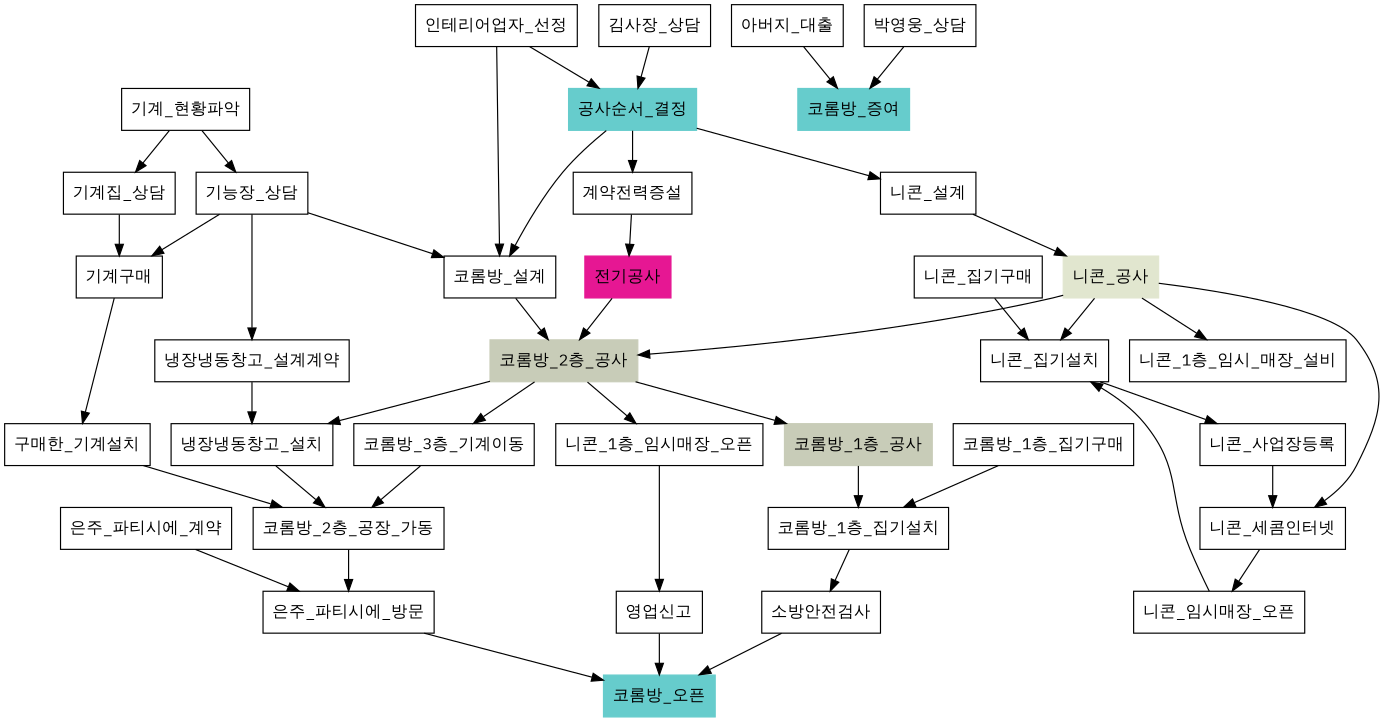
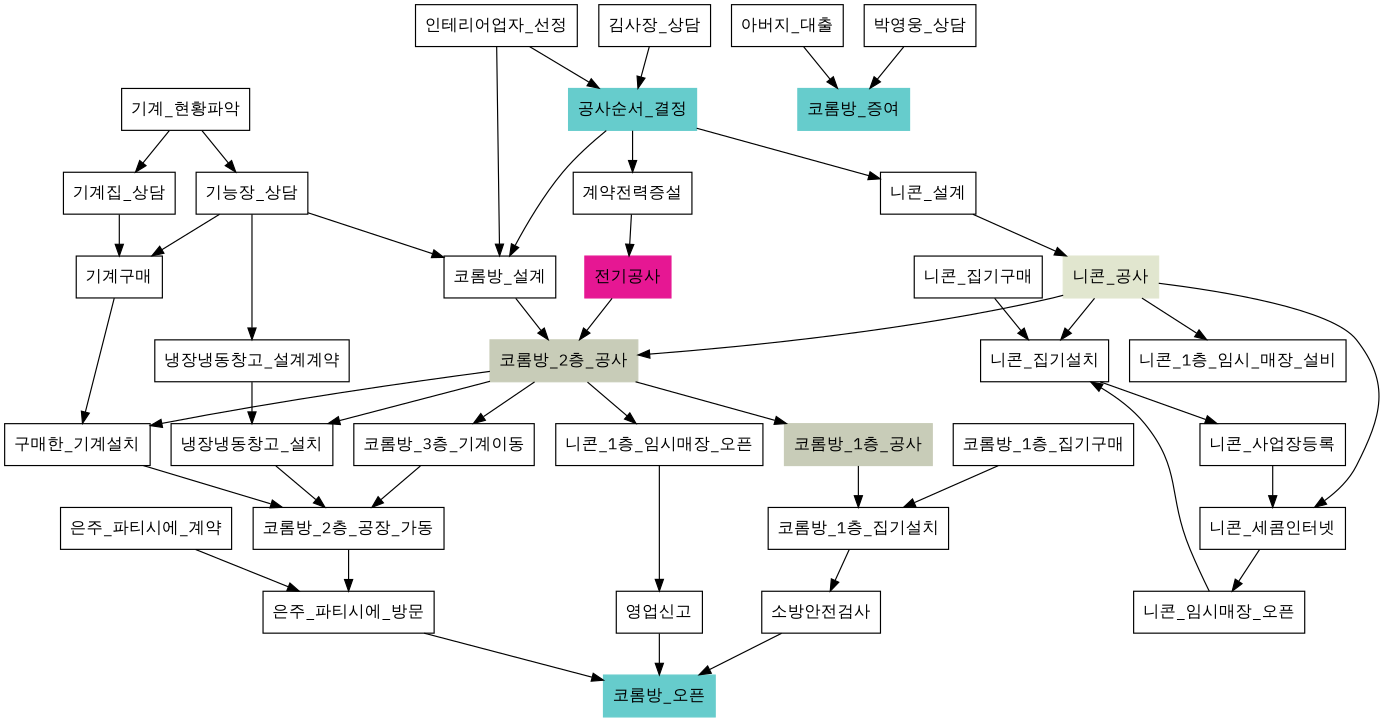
none -> (326, 395)
